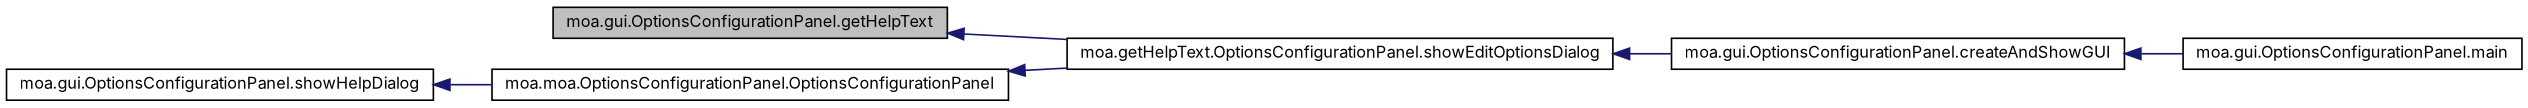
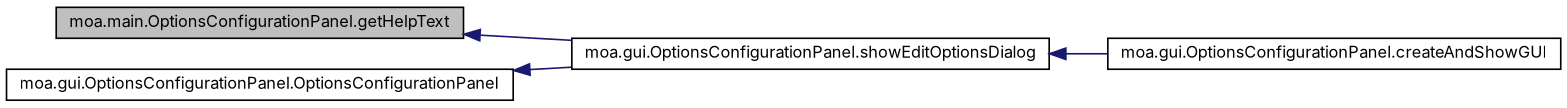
(750, 23) -> (260, 23)
(1340, 54) -> (811, 54)
(2353, 54) -> none
(220, 85) -> none
(750, 85) -> (260, 85)
